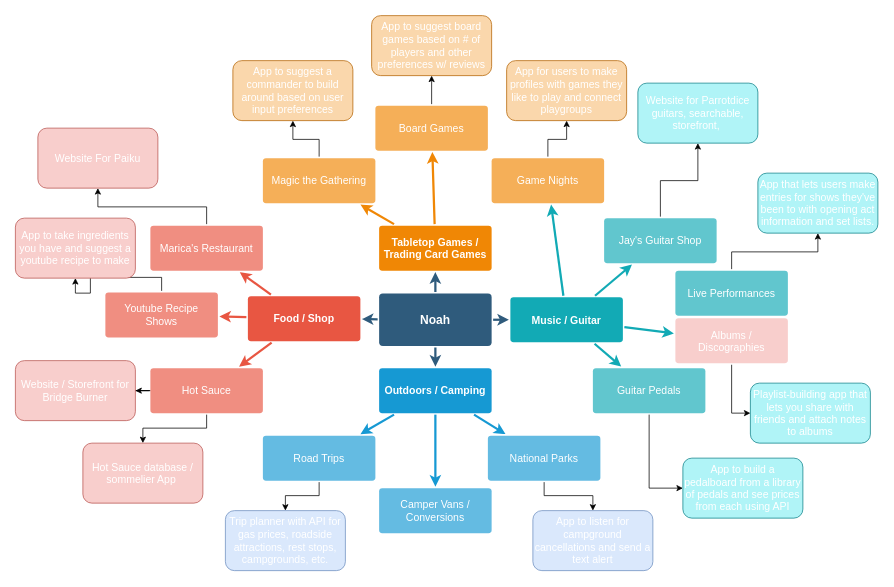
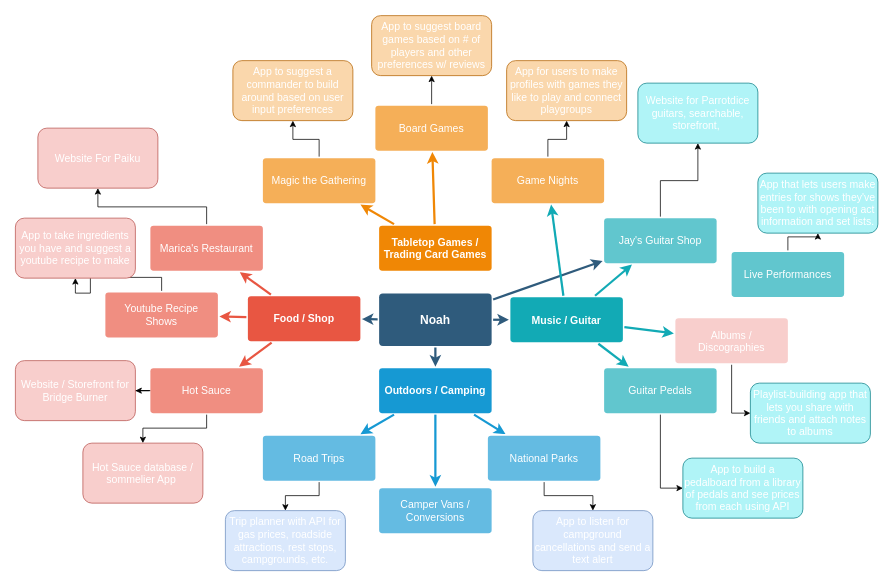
(435, 286) -> (544, 281)
(732, 293) -> (788, 274)
(649, 390) -> (660, 390)
